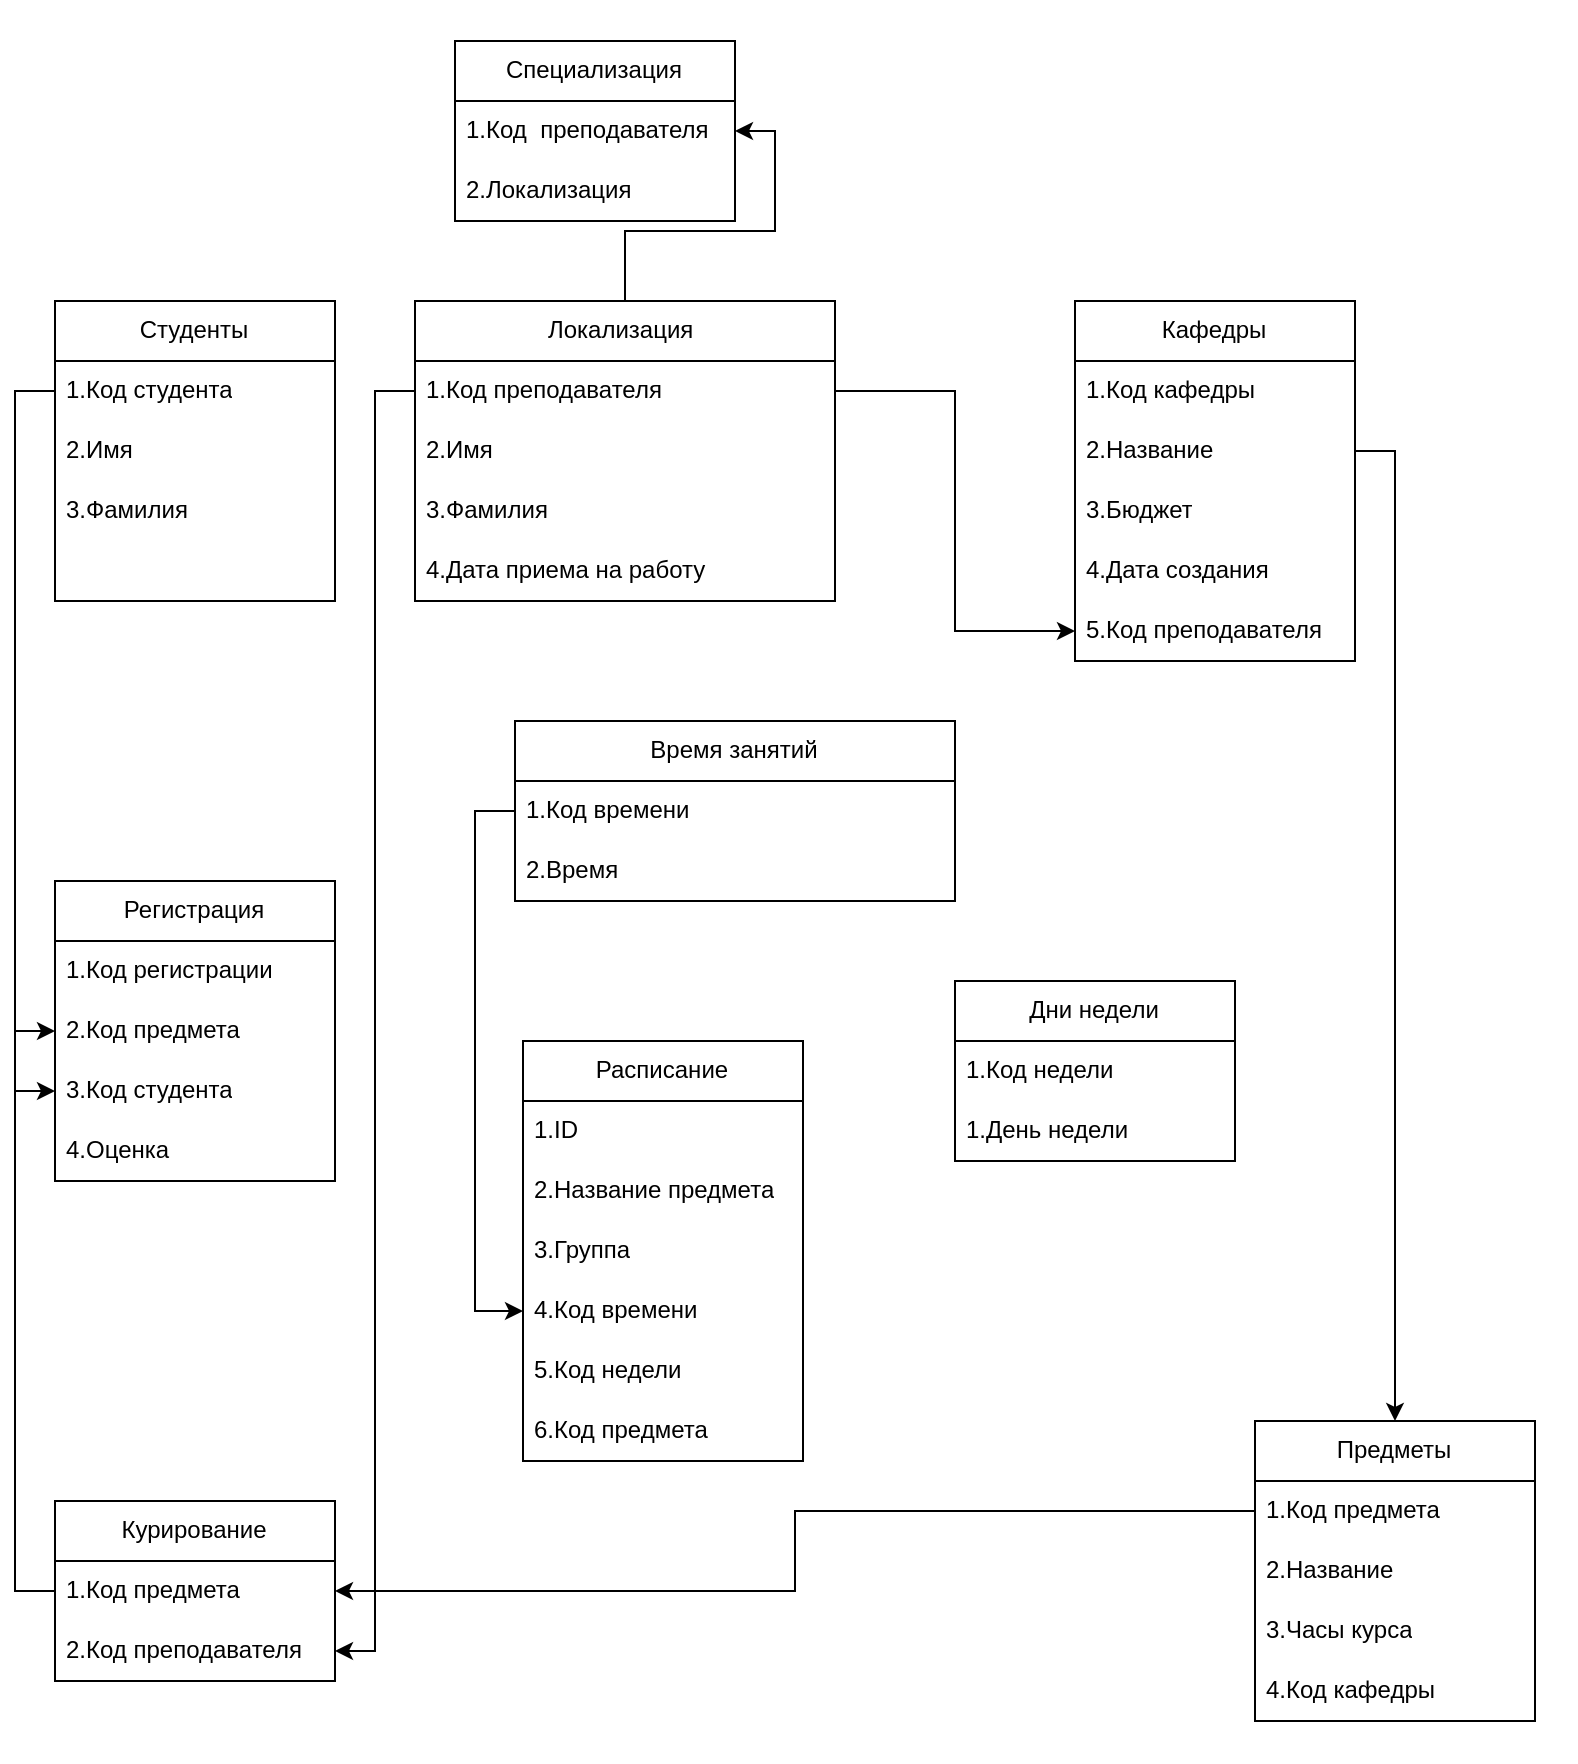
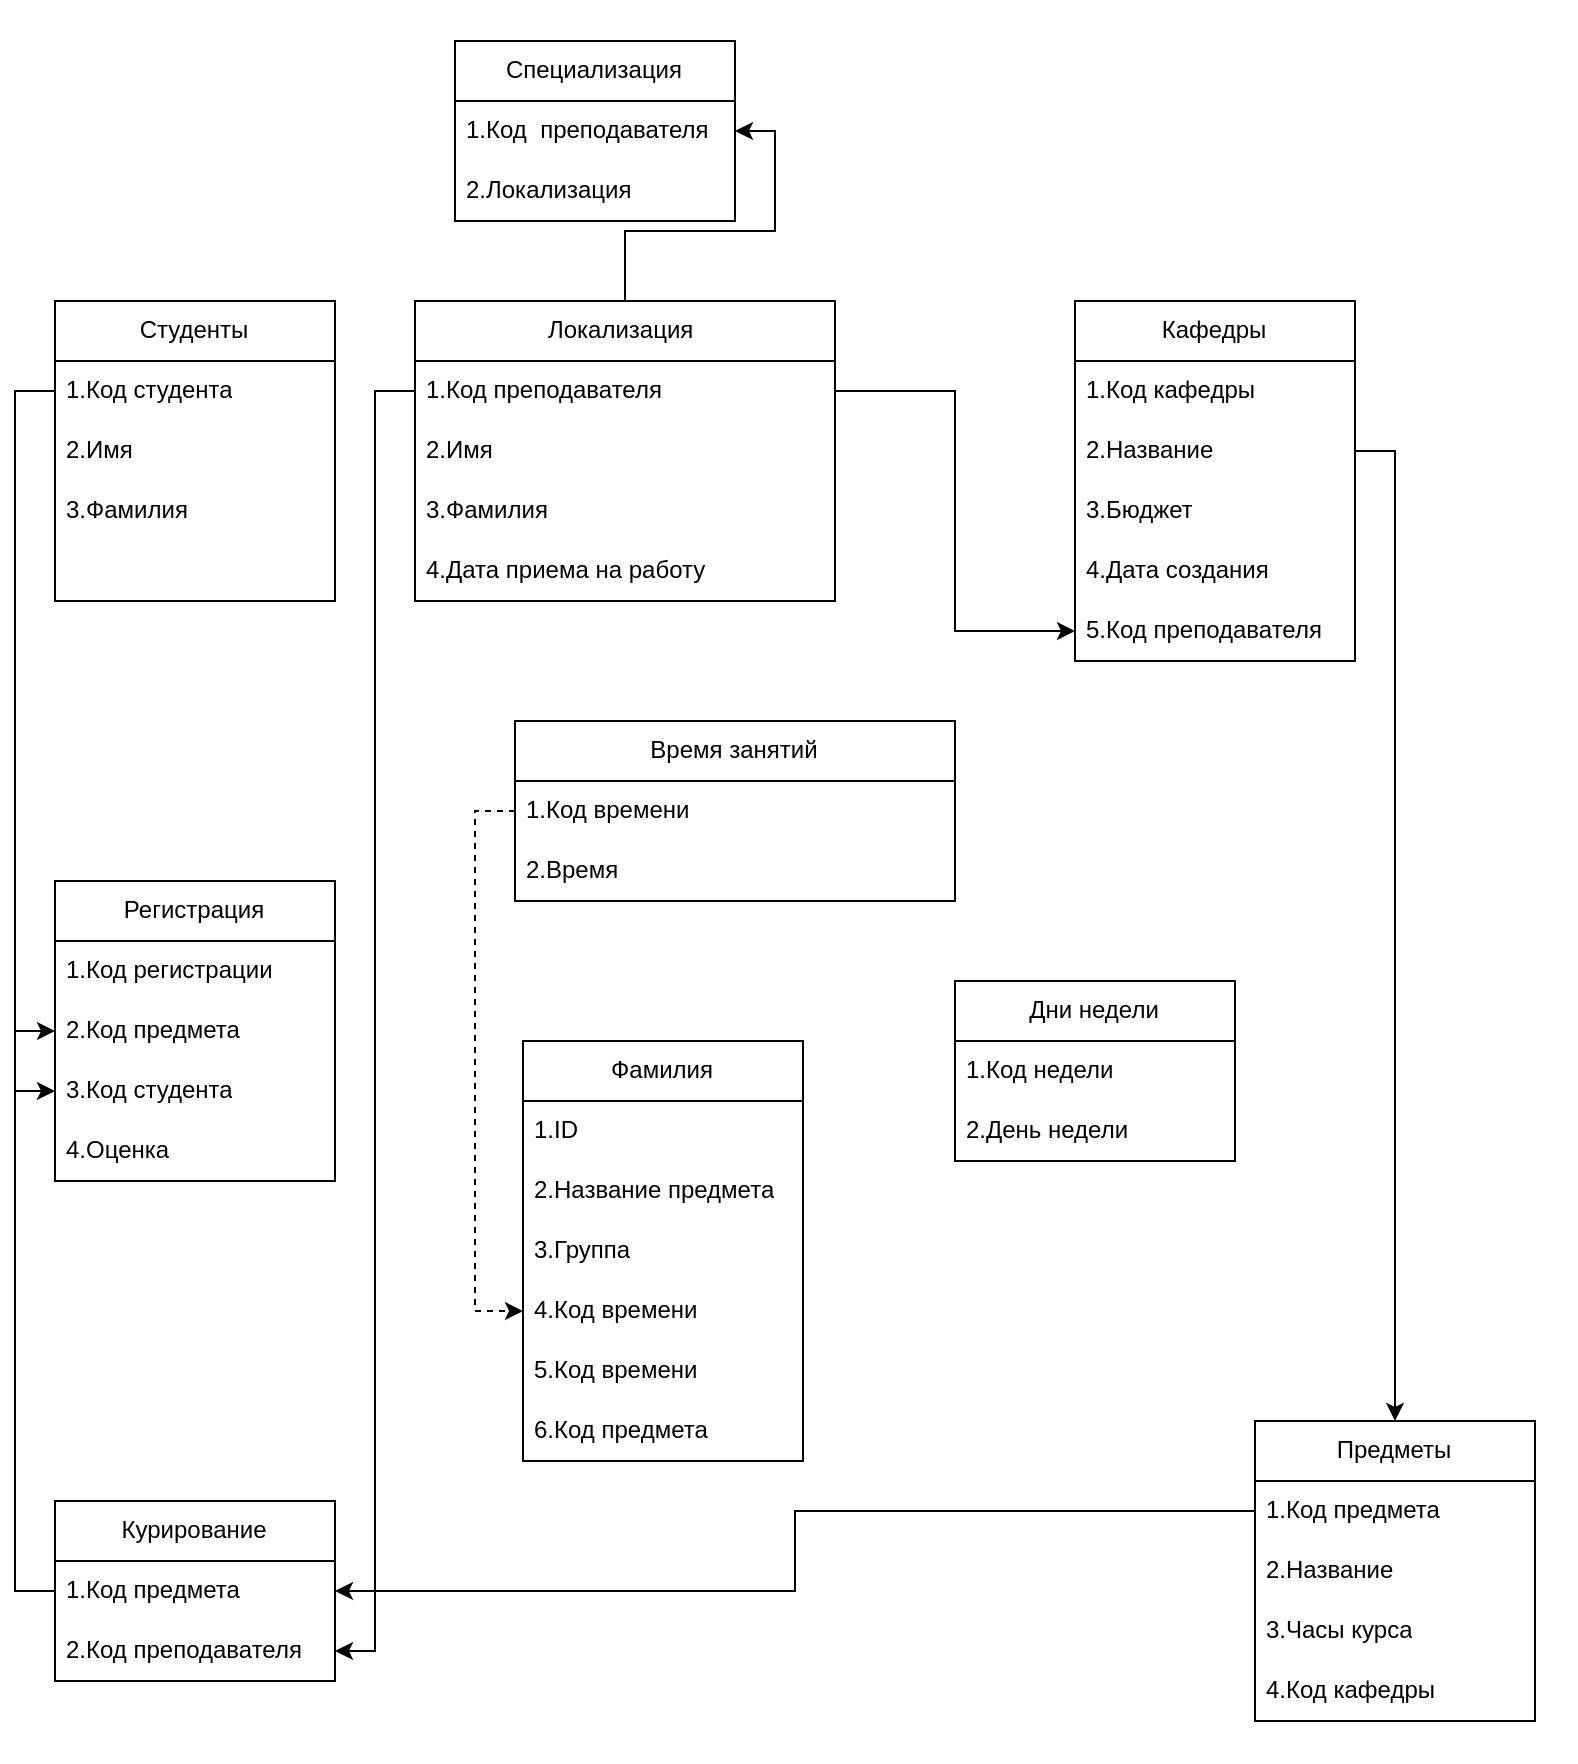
(475, 1060) -> (475, 1060)
(663, 1071) -> (663, 1071)
(1048, 1131) -> (1048, 1131)
(609, 1371) -> (616, 1371)
